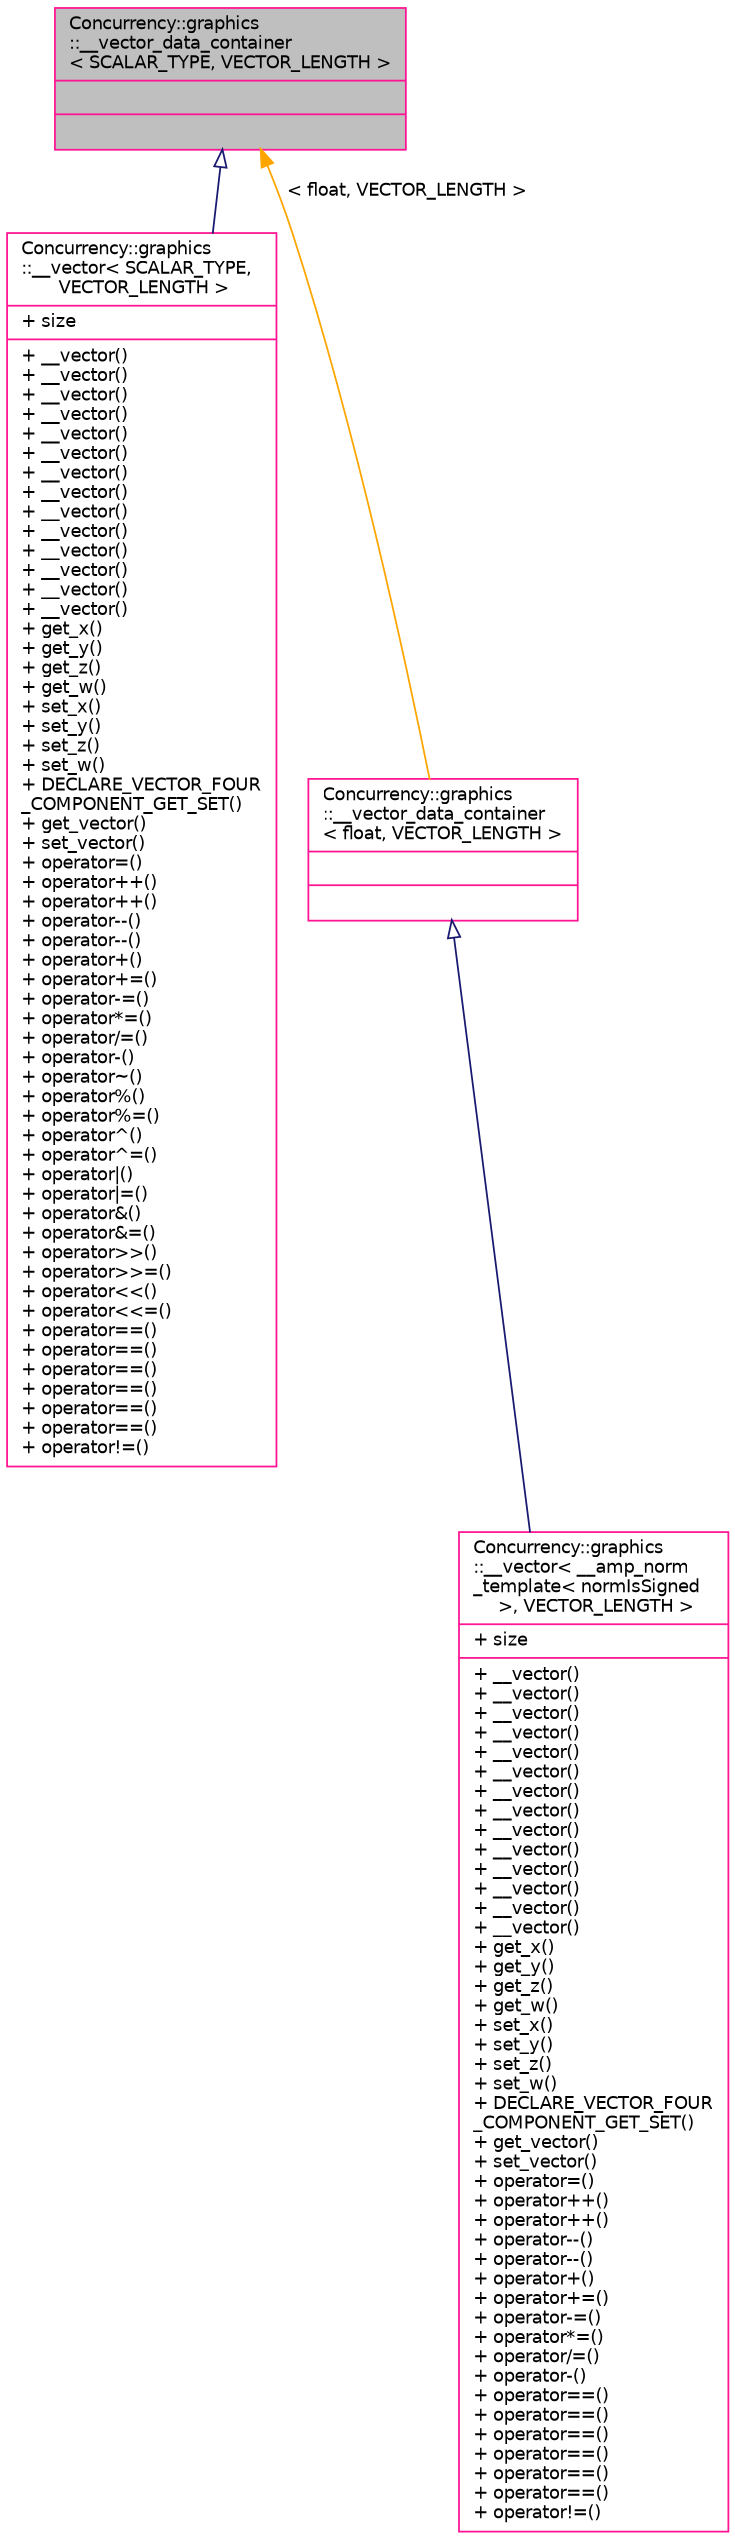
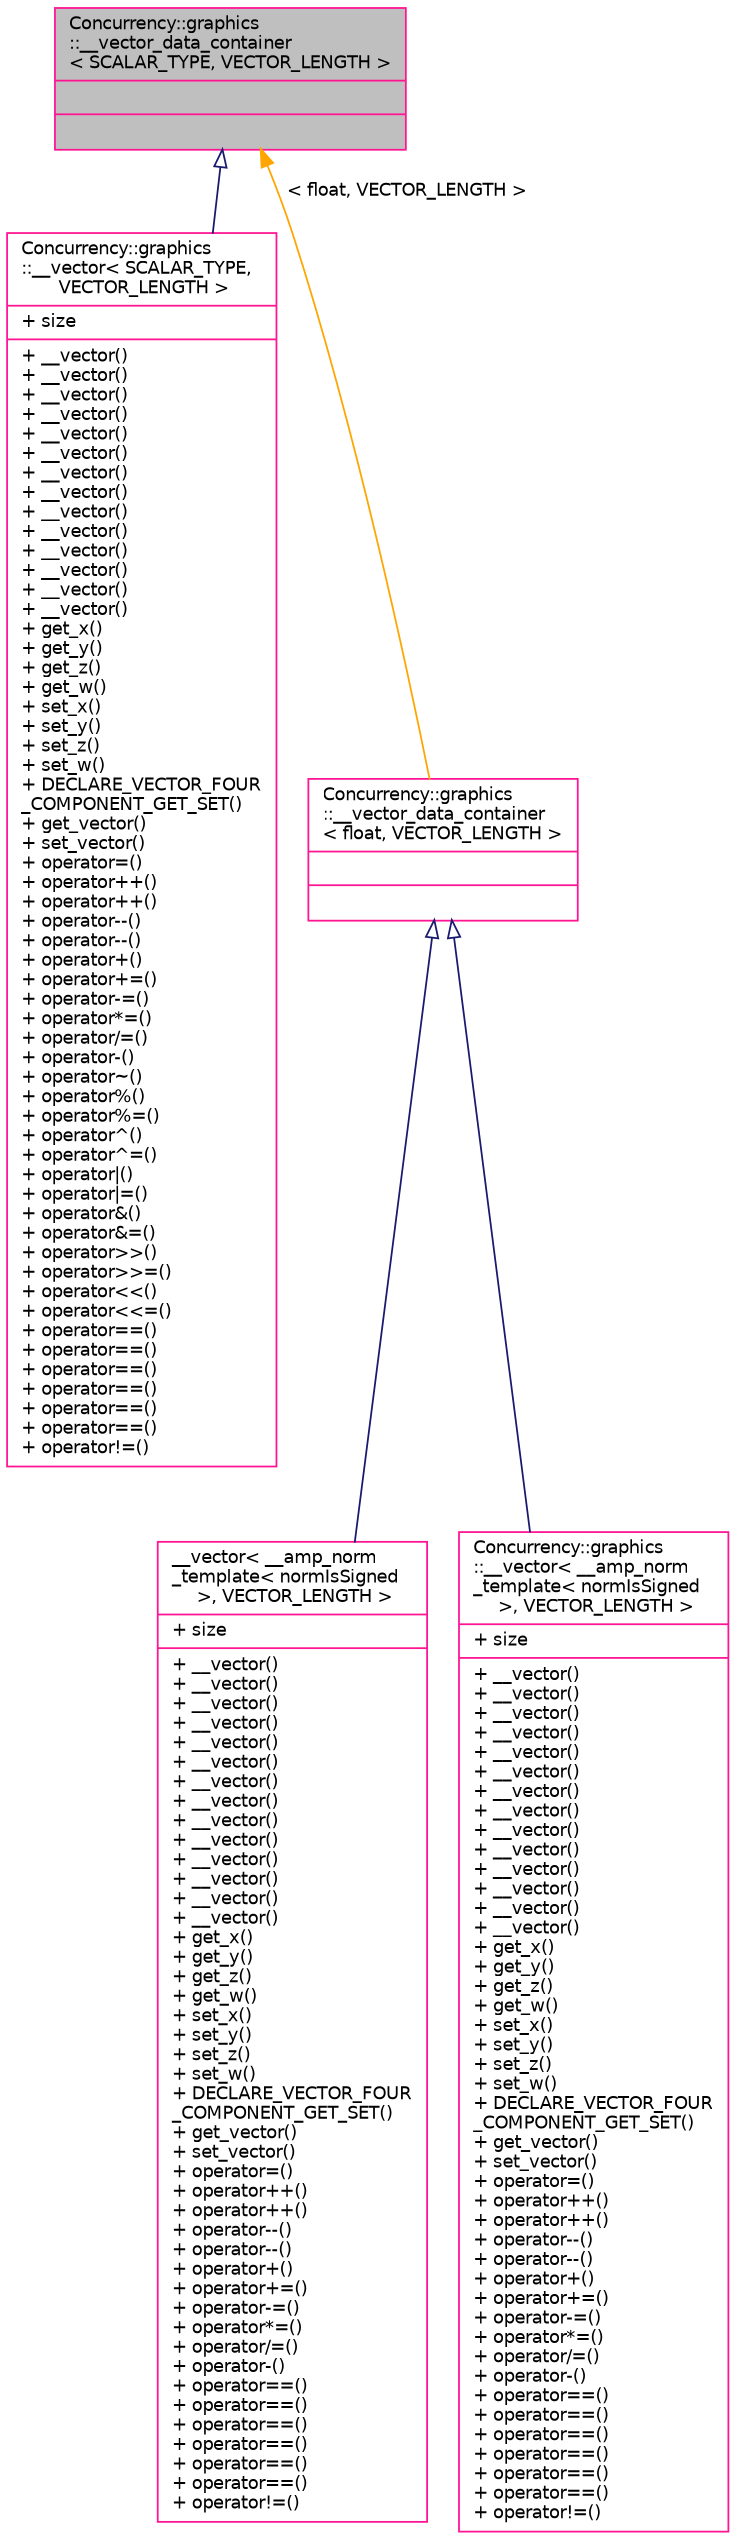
none -> (292, 2032)
